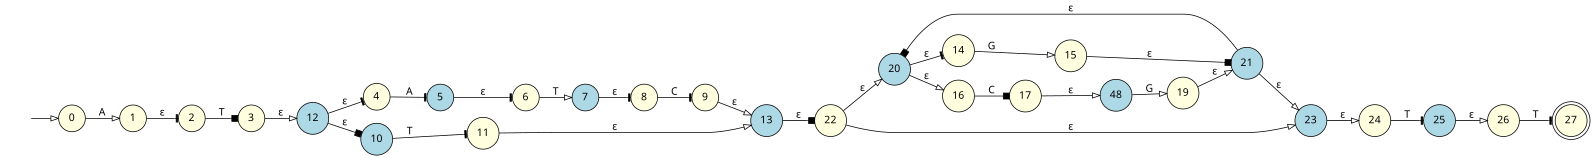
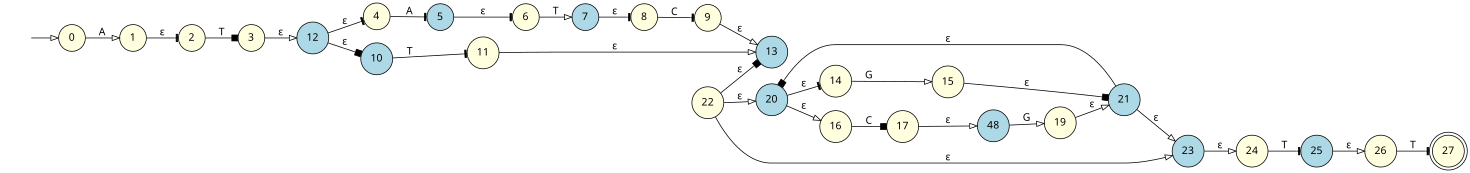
(795, 121) -> (737, 80)
